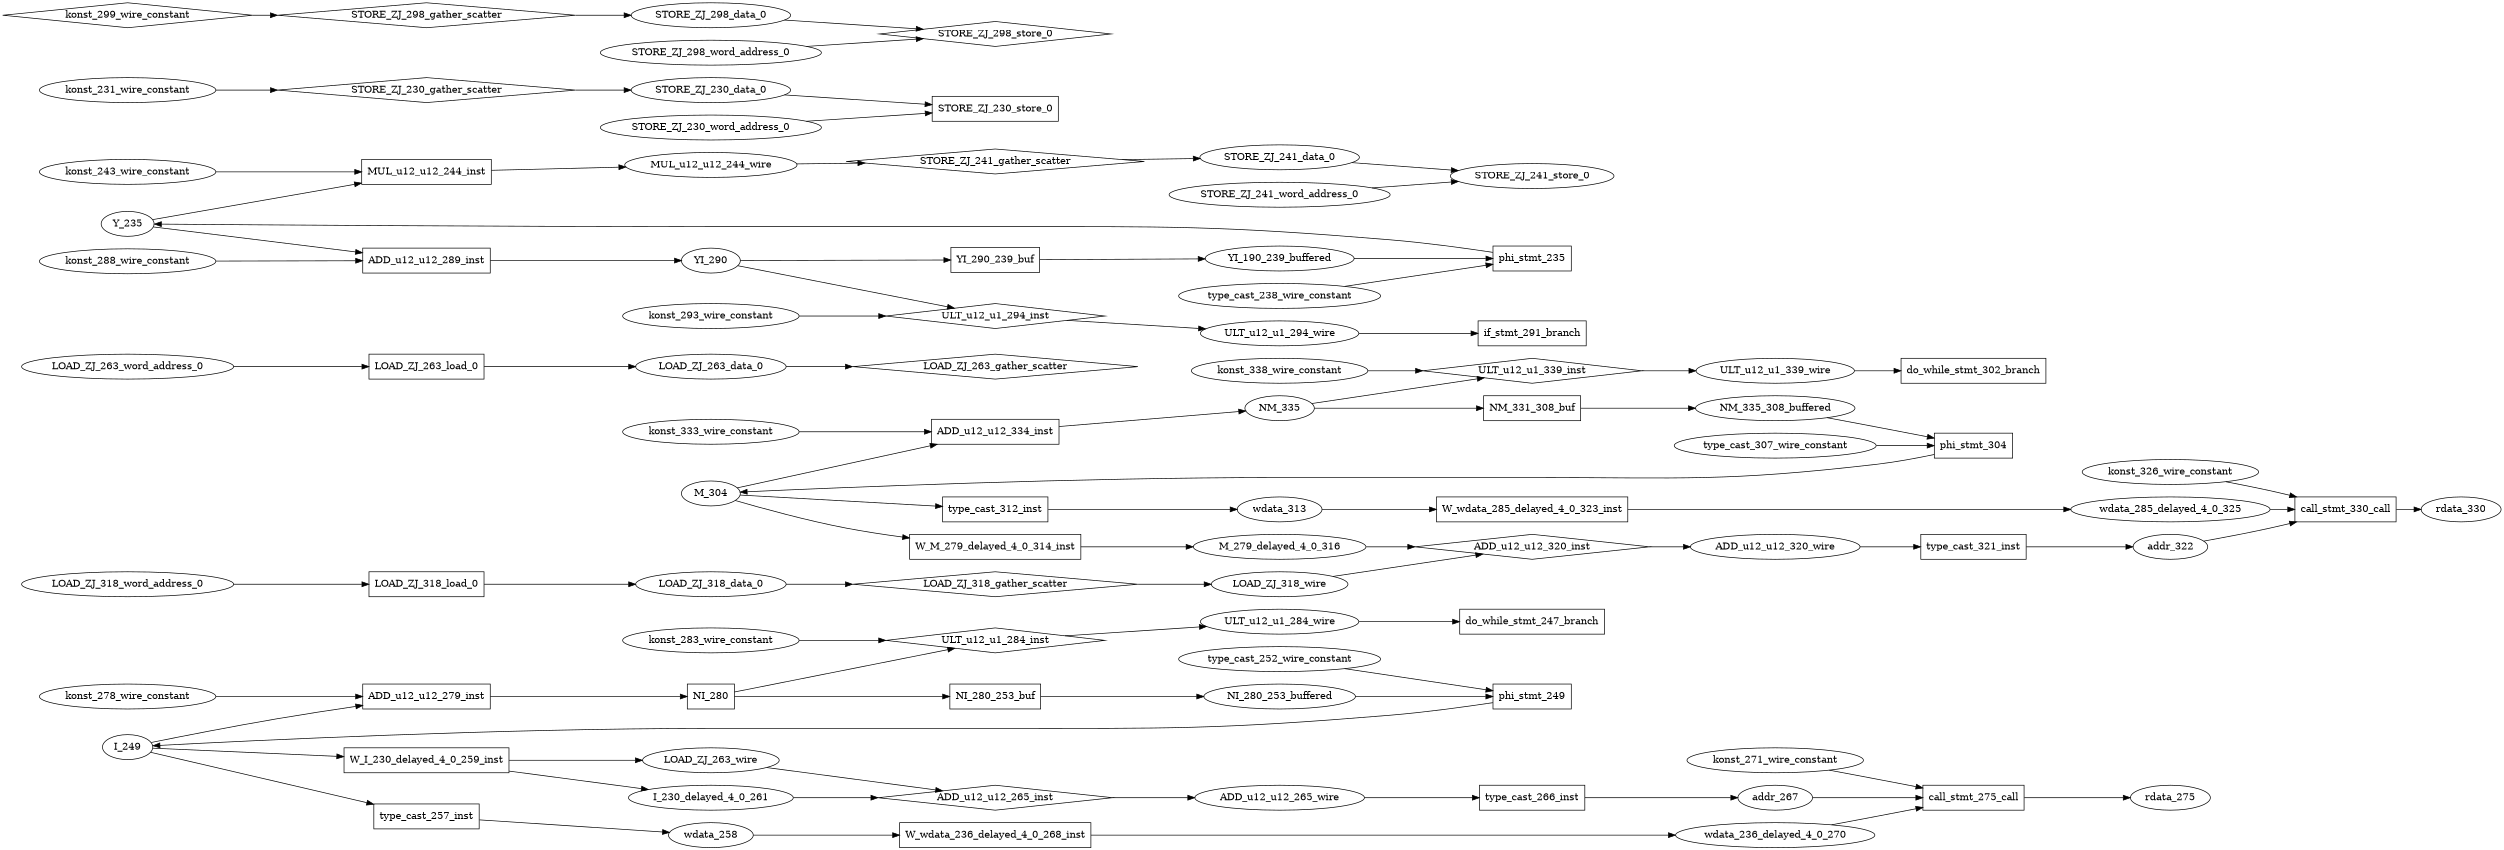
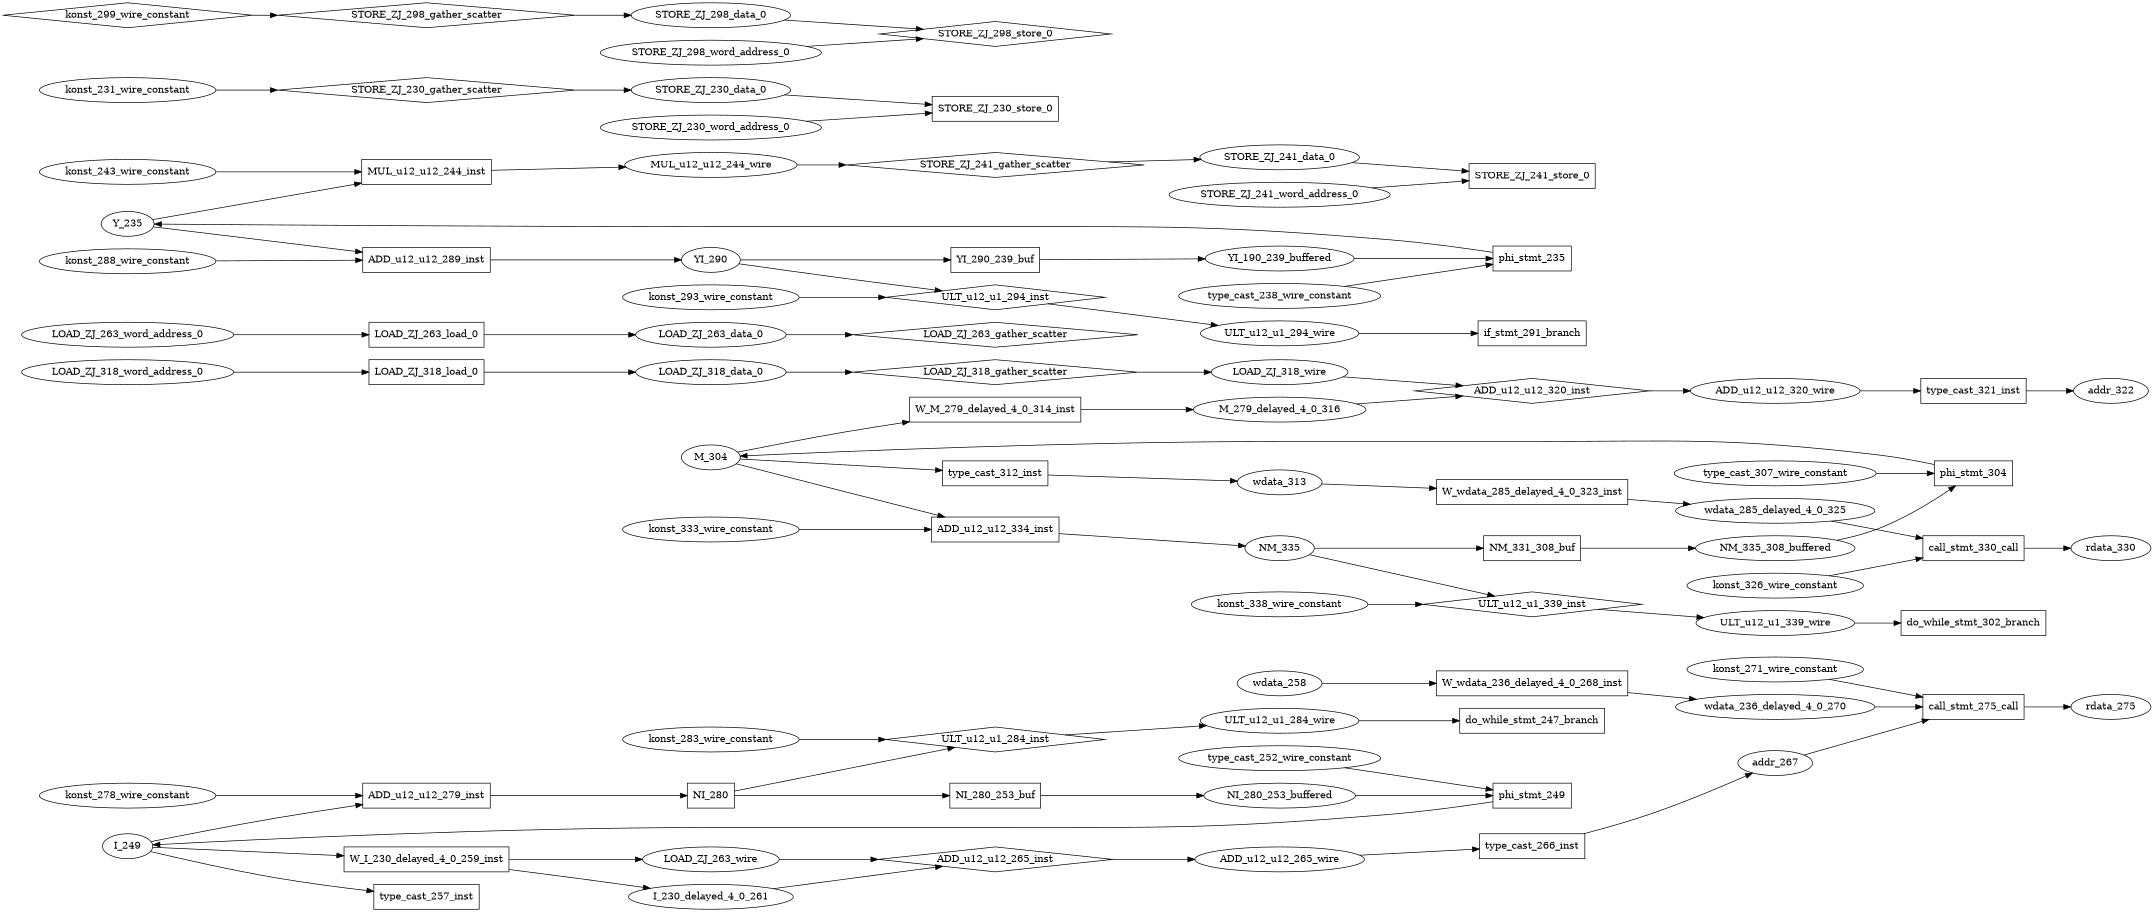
(1532, 176) -> (1532, 176)
(2247, 533) -> none
(571, 826) -> none
